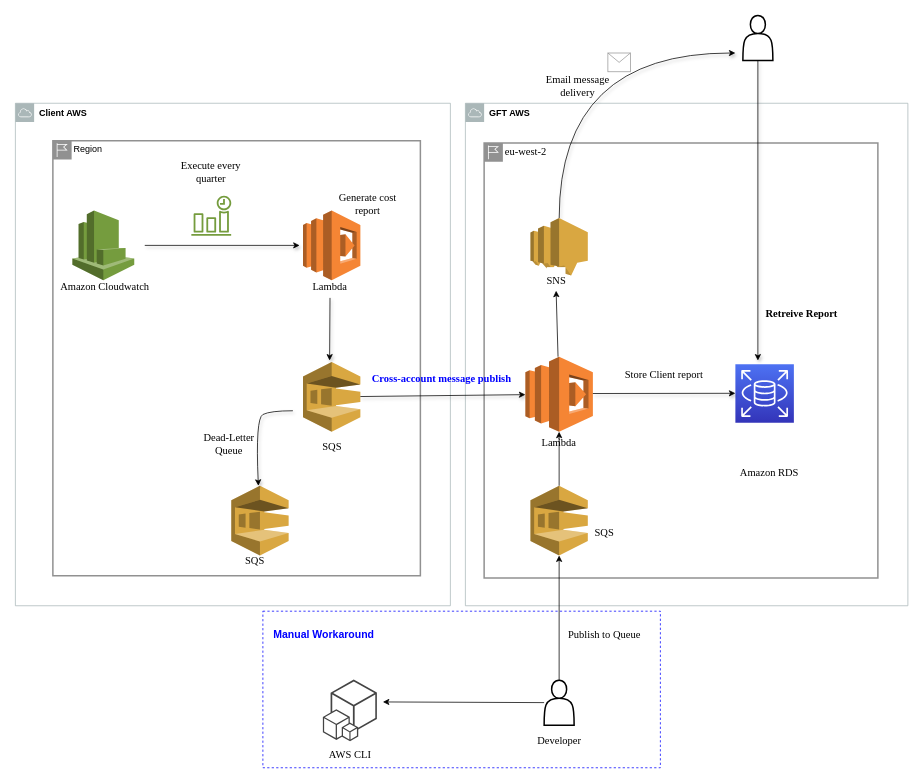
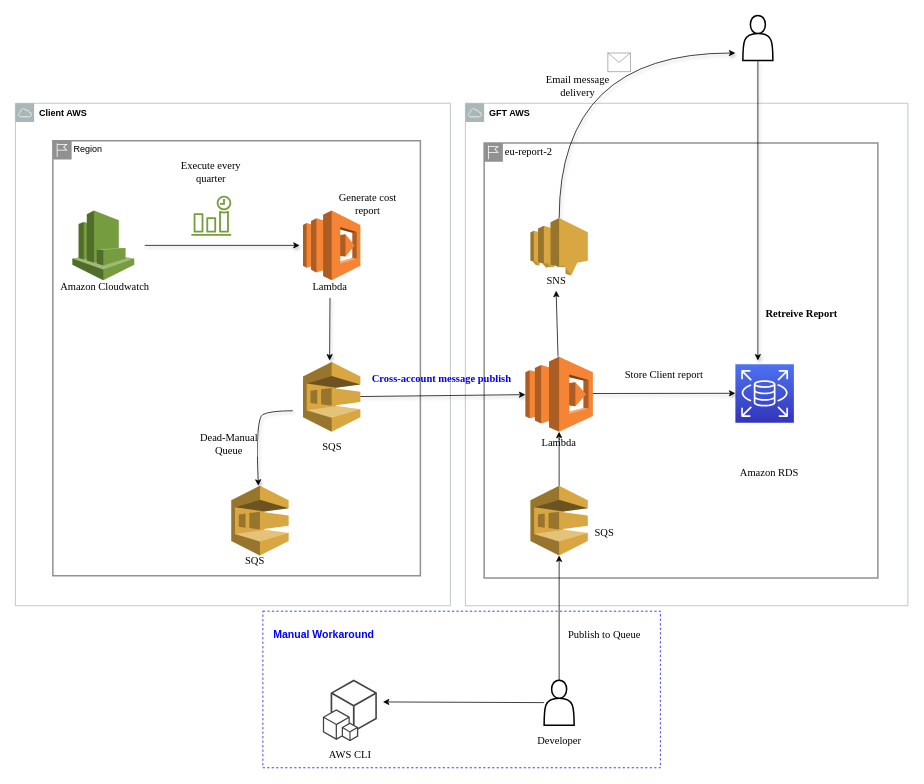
(532, 153) -> (537, 153)
(229, 444) -> (229, 444)
